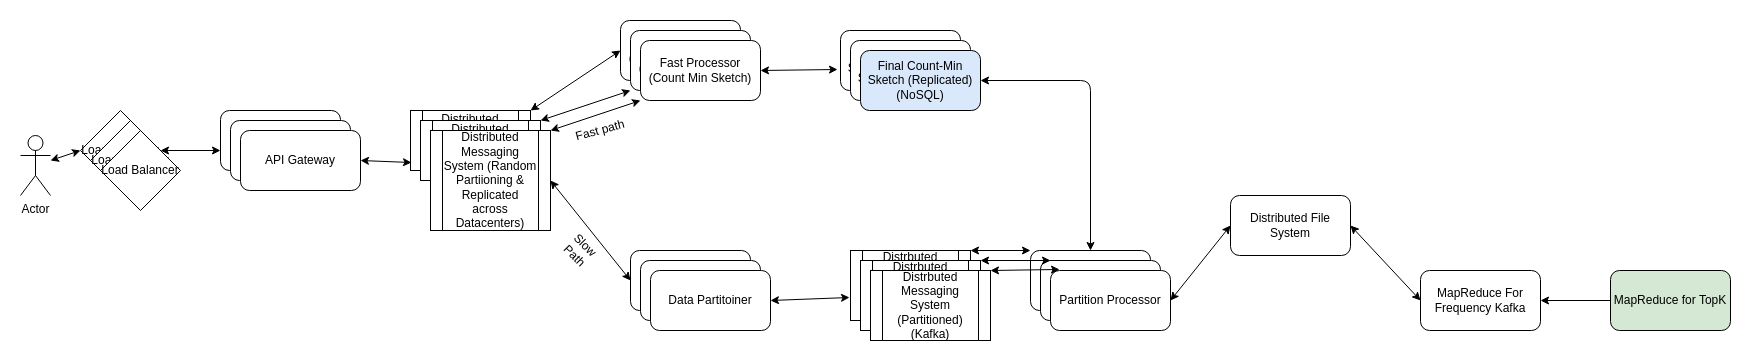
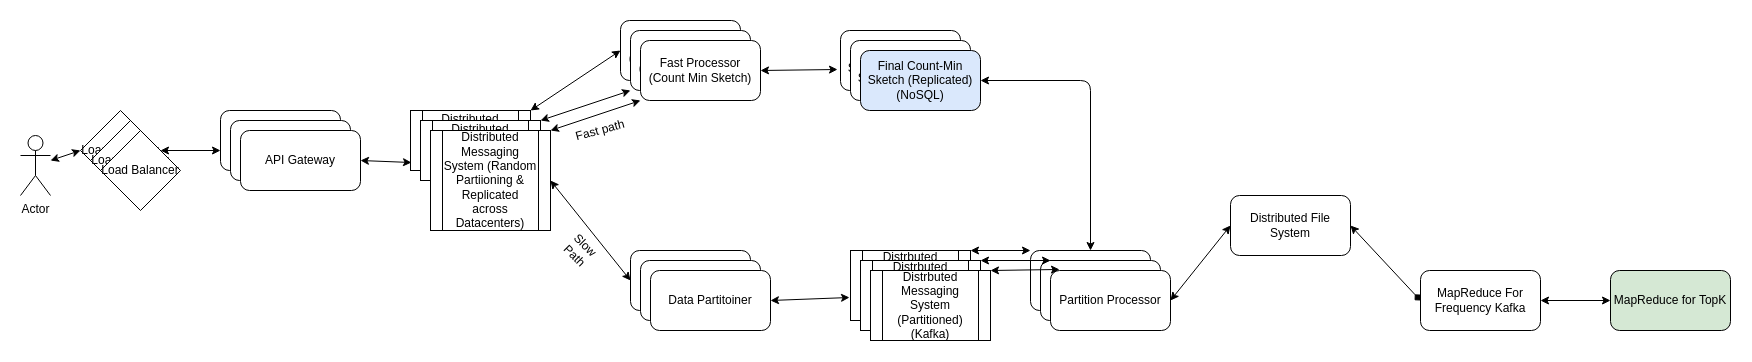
(1415, 294) -> (1415, 294)
(1605, 301) -> (1602, 301)
